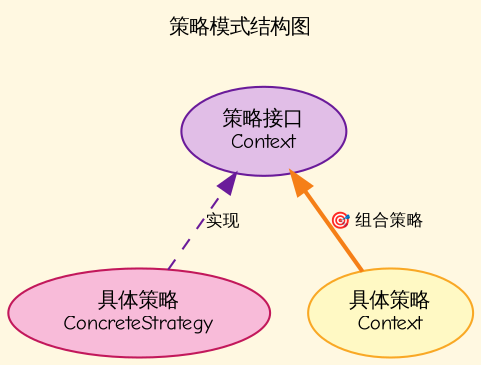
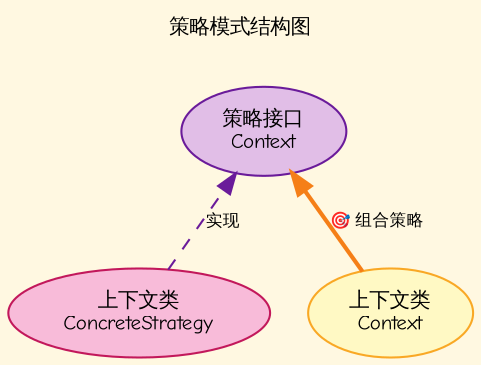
(139, 313) -> (139, 313)
(391, 313) -> (391, 313)
